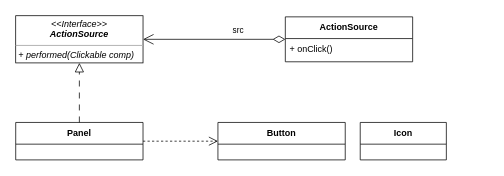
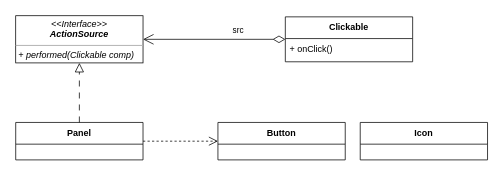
(349, 27) -> (349, 27)
(404, 141) -> (424, 141)
